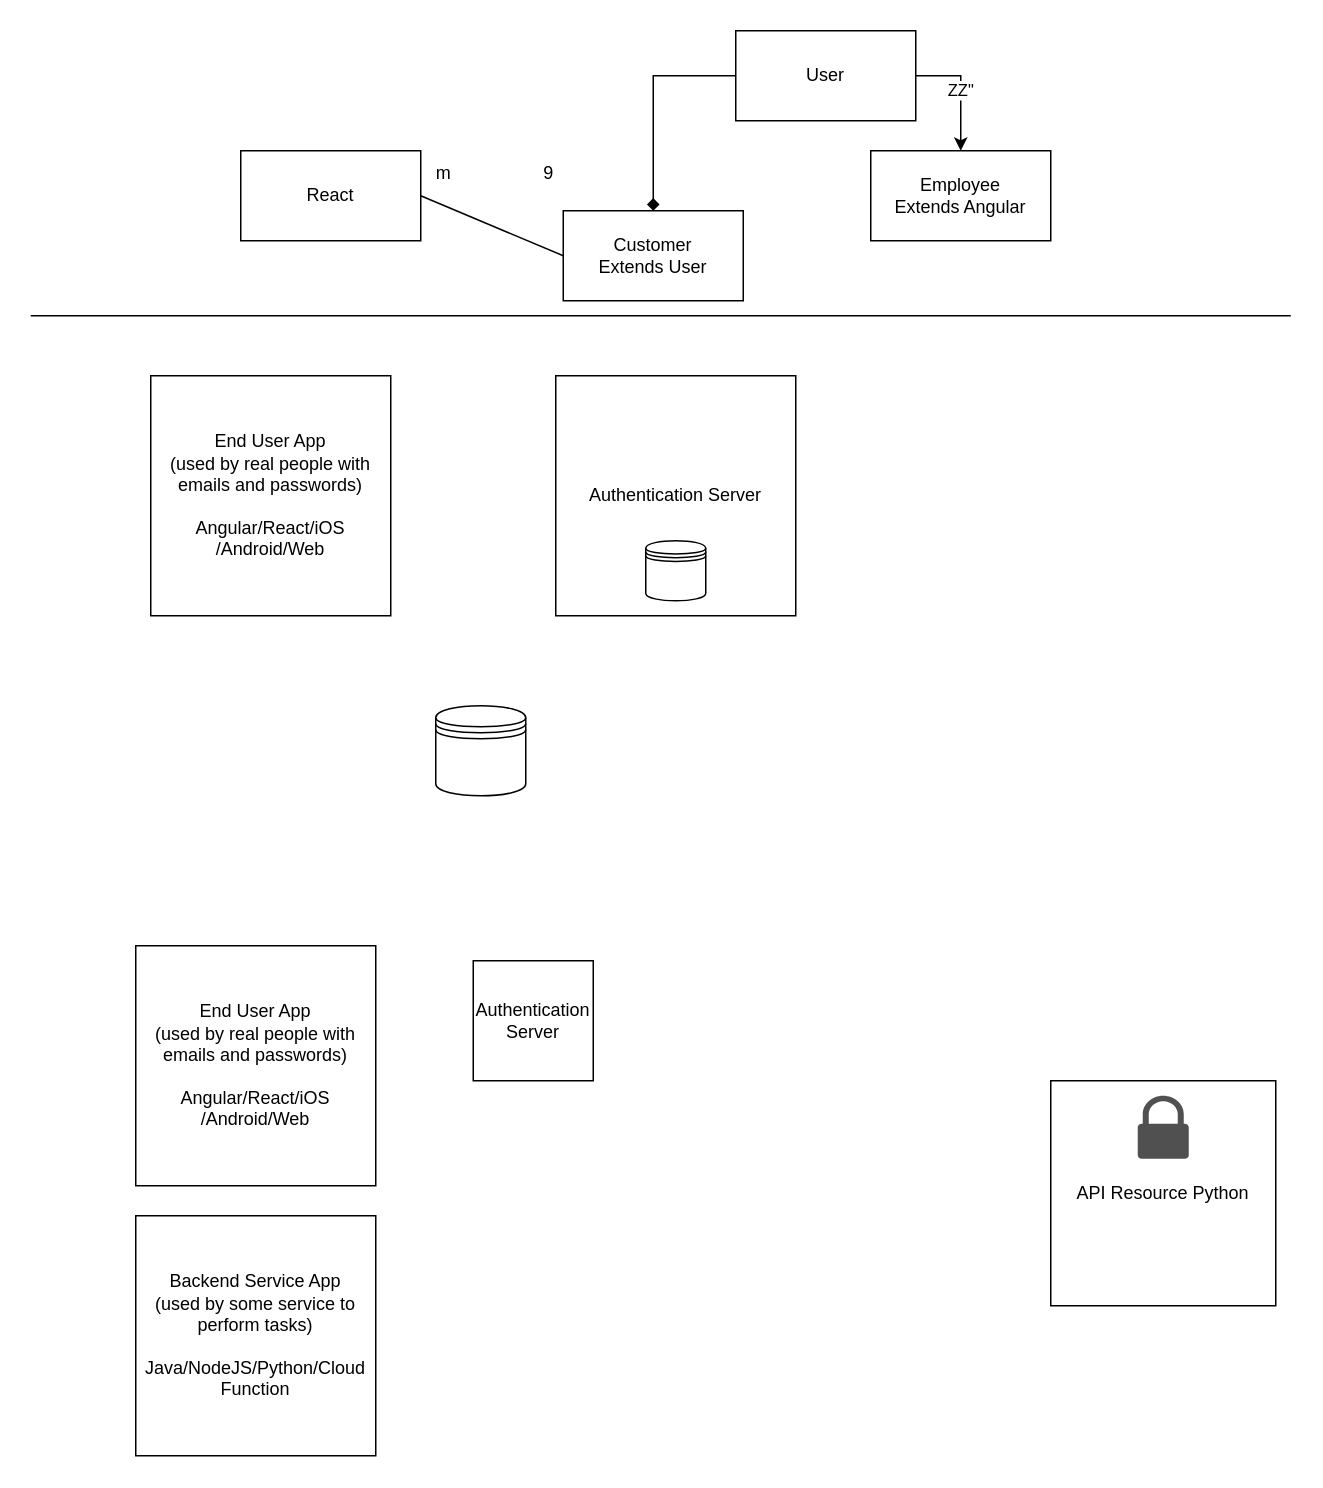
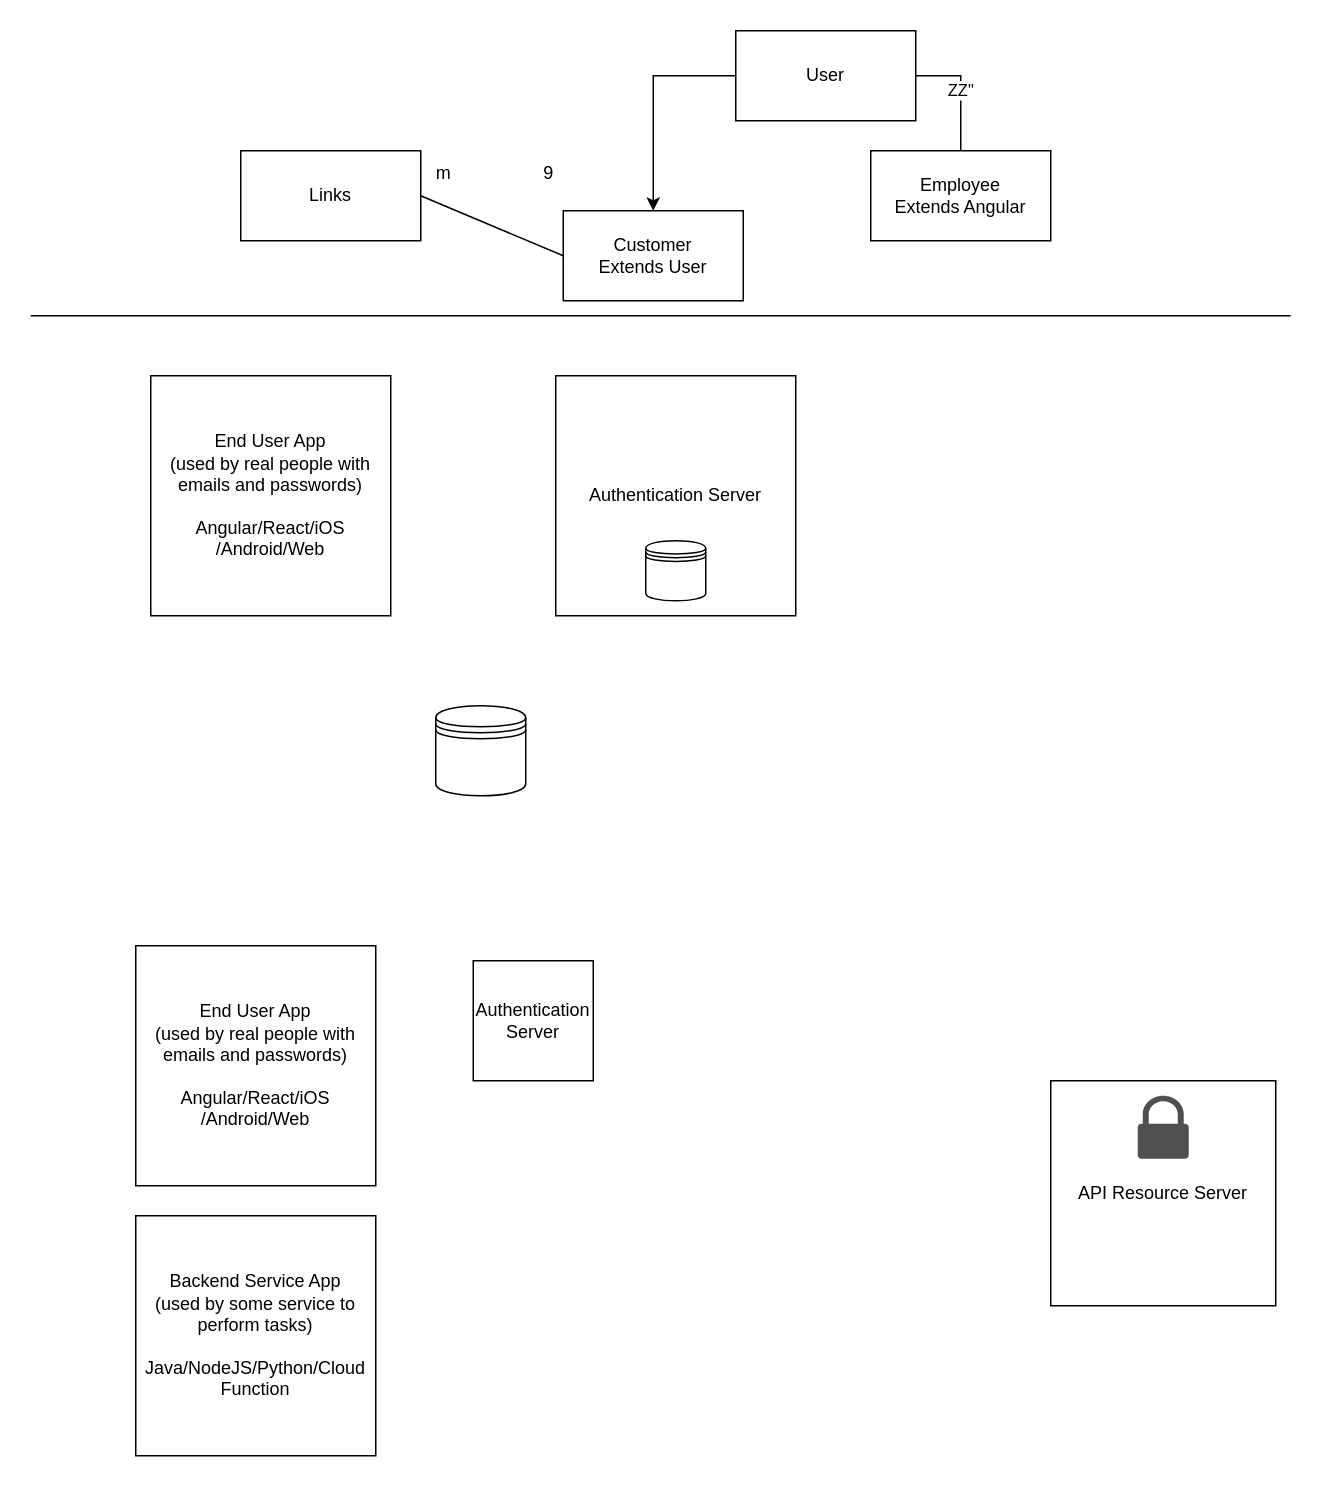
(961, 139) -> (961, 143)
(331, 196) -> (331, 196)
(653, 198) -> (653, 199)
(1163, 1193) -> (1163, 1193)
